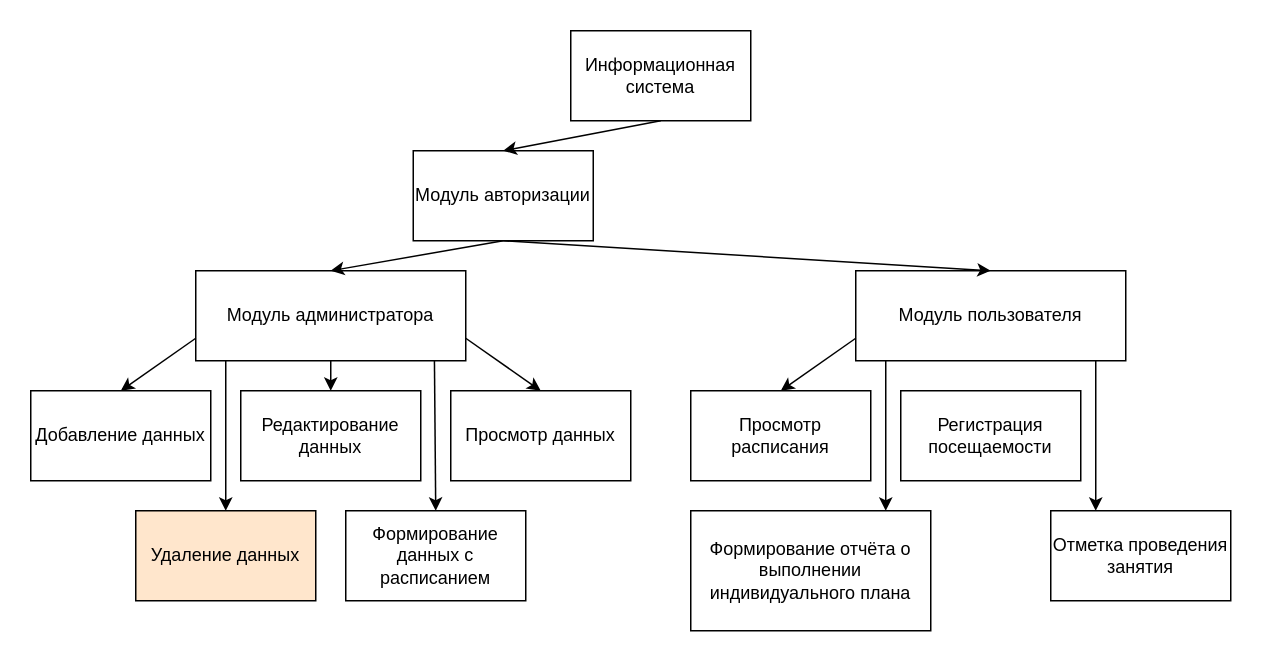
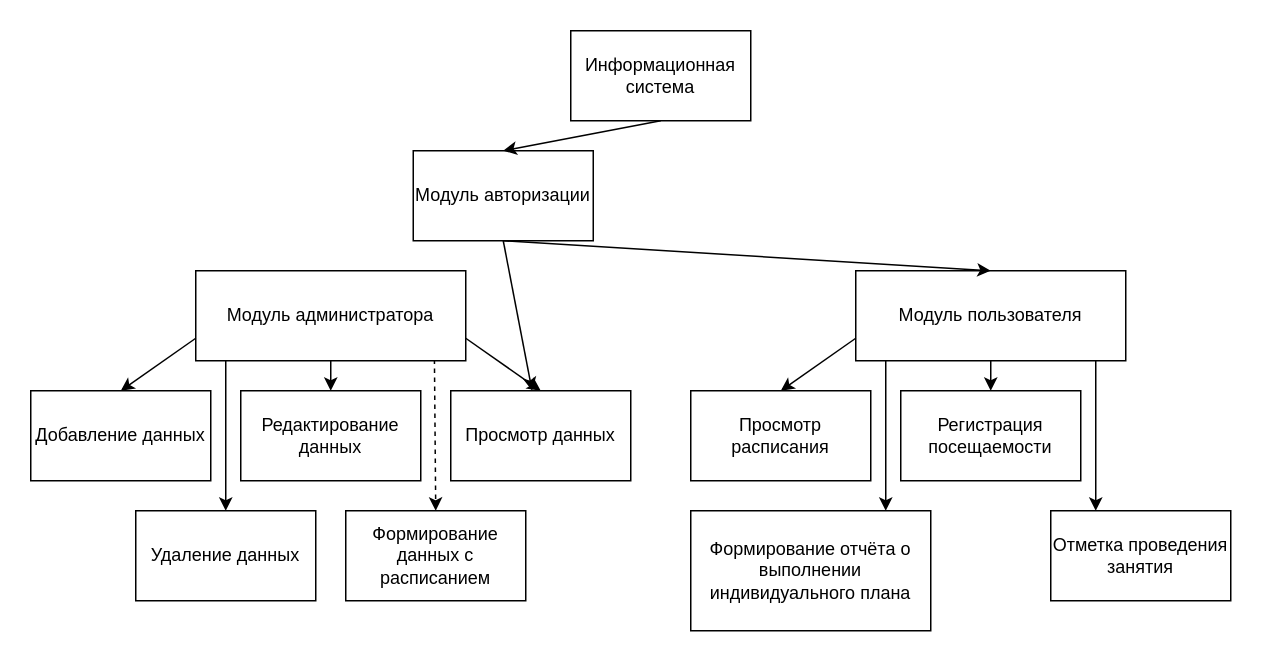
(421, 255) -> (517, 312)
none -> (991, 371)
(435, 431) -> (435, 431)
(226, 556) -> (226, 556)
